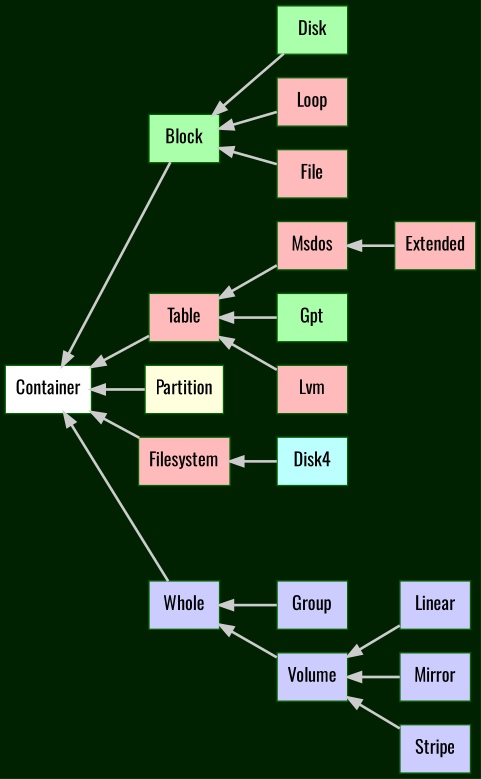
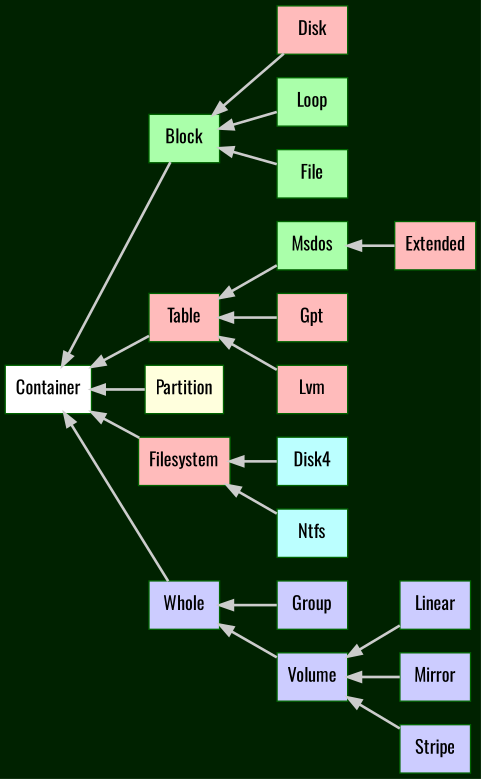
(312, 30) -> (312, 30)
(312, 102) -> (312, 102)
(312, 174) -> (312, 174)
(312, 246) -> (312, 246)
(312, 318) -> (312, 318)
none -> (312, 533)
